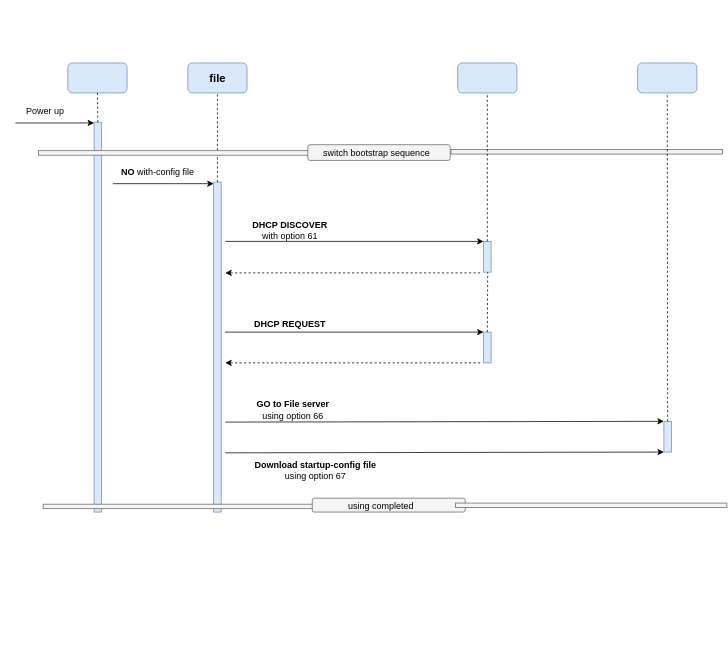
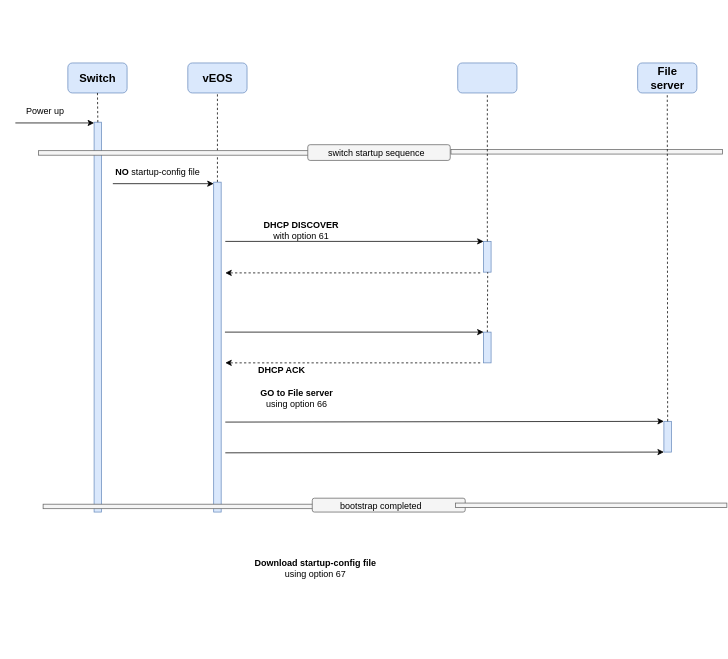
none -> (98, 78)
(218, 78) -> (218, 78)
none -> (668, 78)
(377, 153) -> (377, 153)
(158, 172) -> (158, 172)
(290, 230) -> (302, 230)
(290, 324) -> none
none -> (282, 370)
(293, 410) -> (297, 399)
(316, 471) -> (316, 568)
(381, 506) -> (381, 506)
